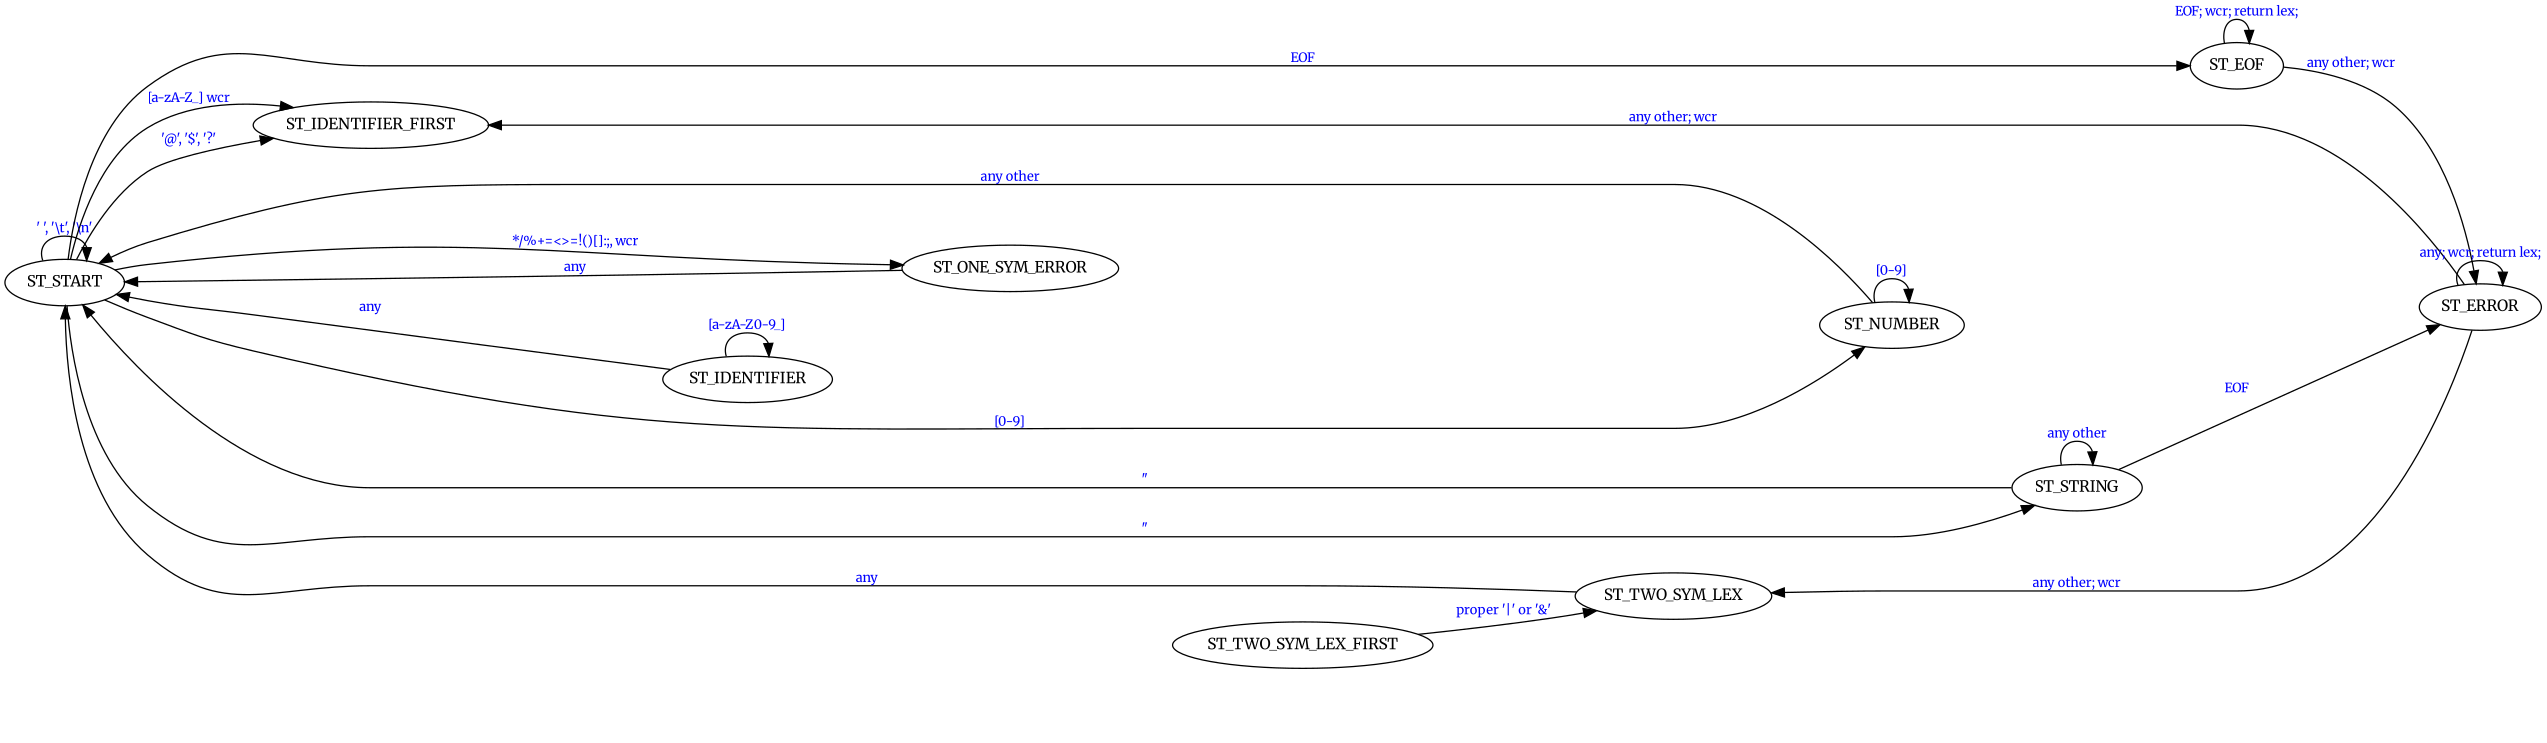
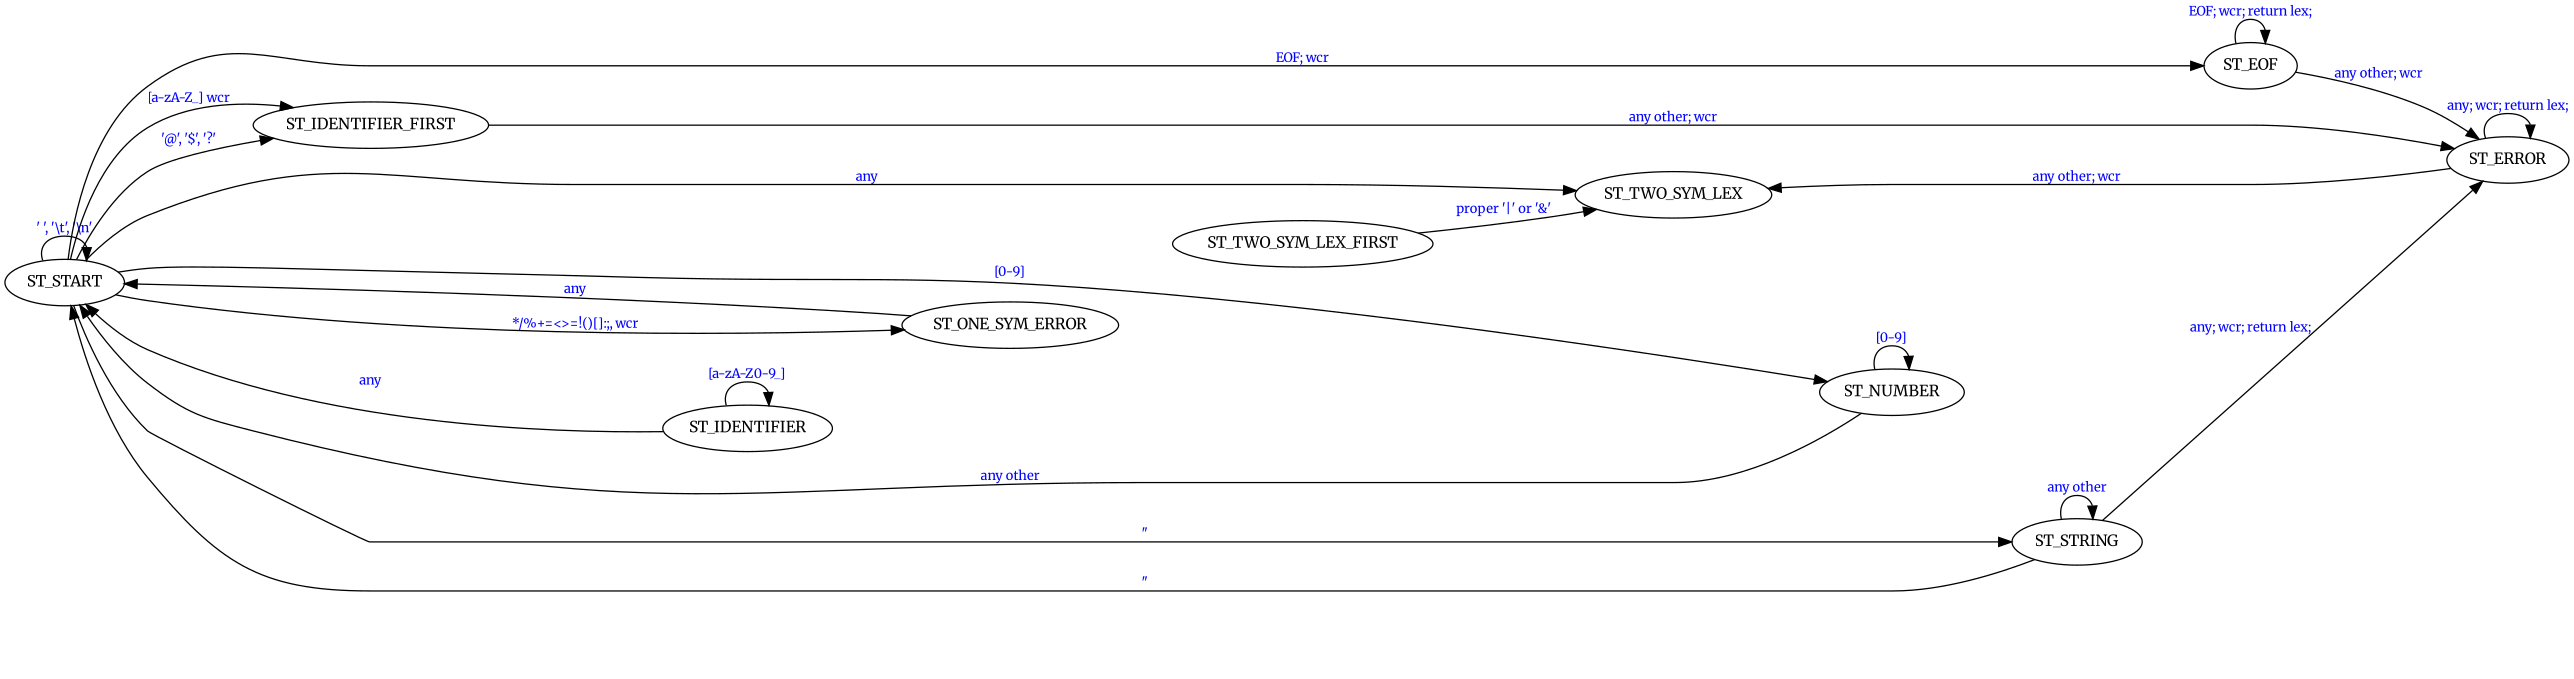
(1303, 59) -> (1303, 59)
(1513, 125) -> (1466, 125)
(2237, 389) -> (2251, 328)
(728, 586) -> (814, 185)
